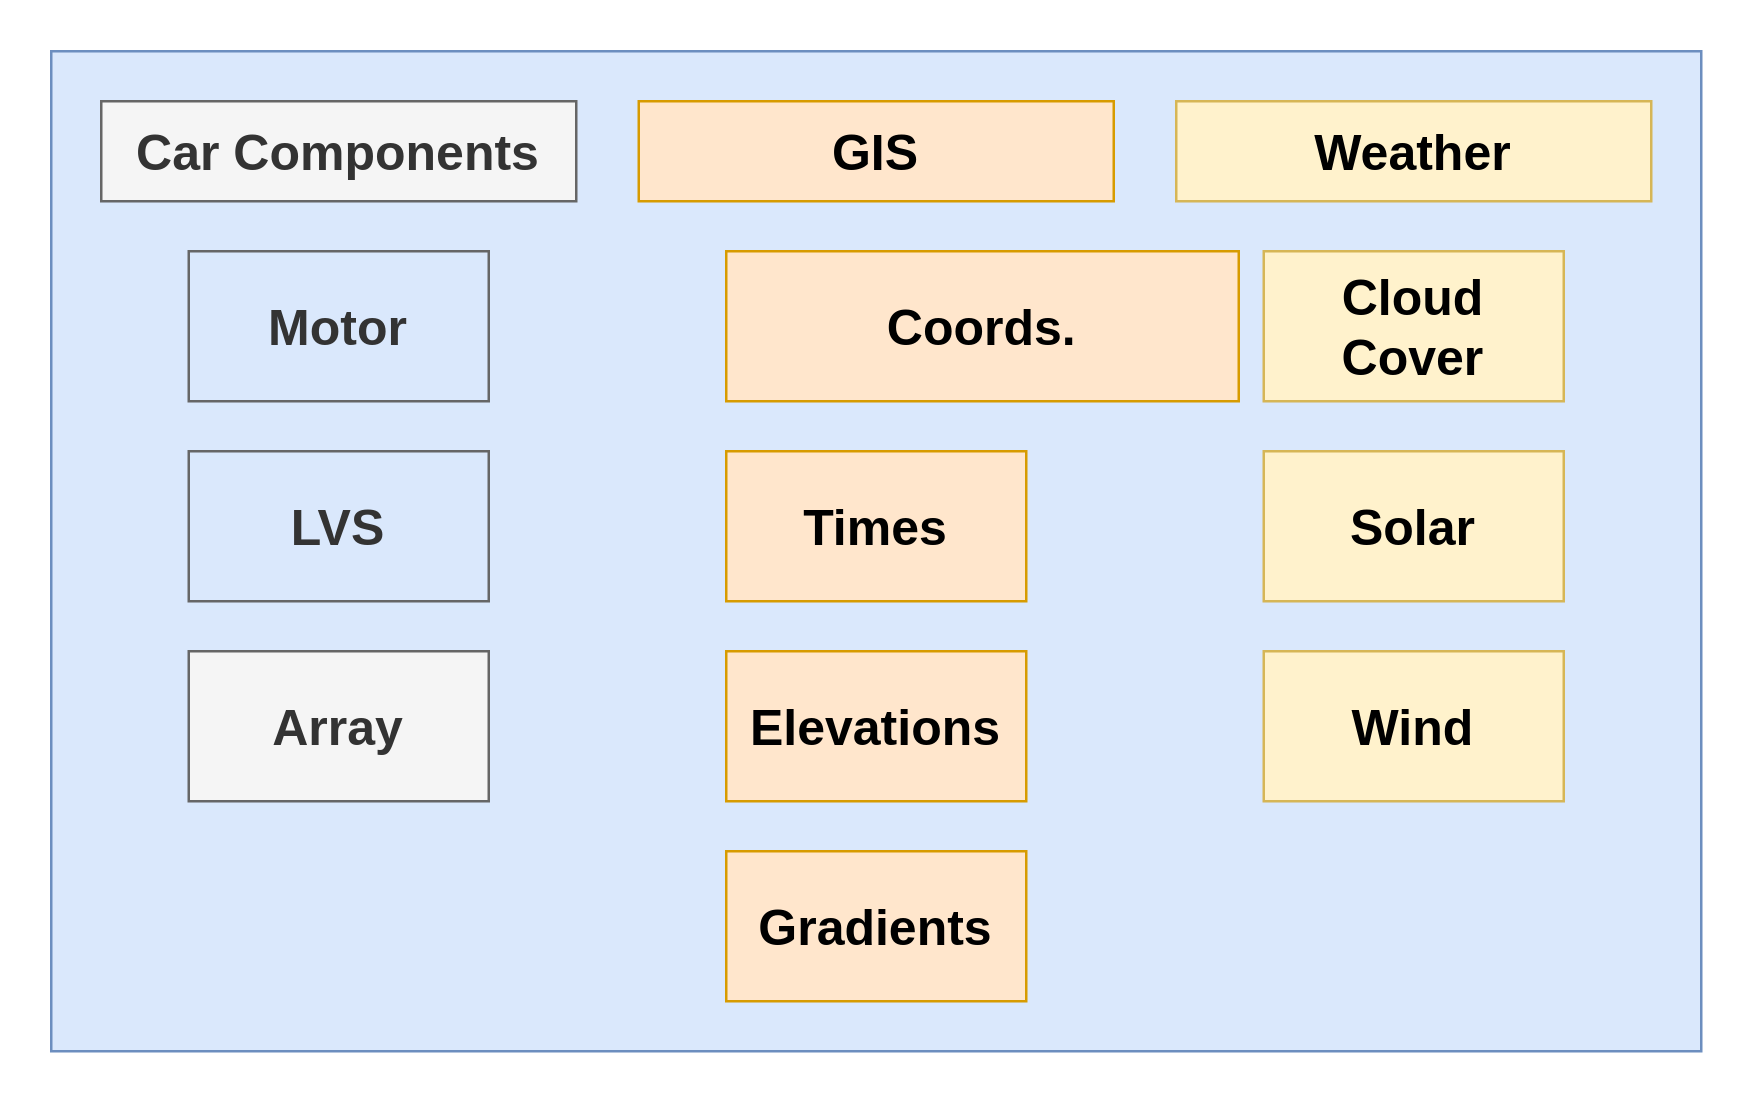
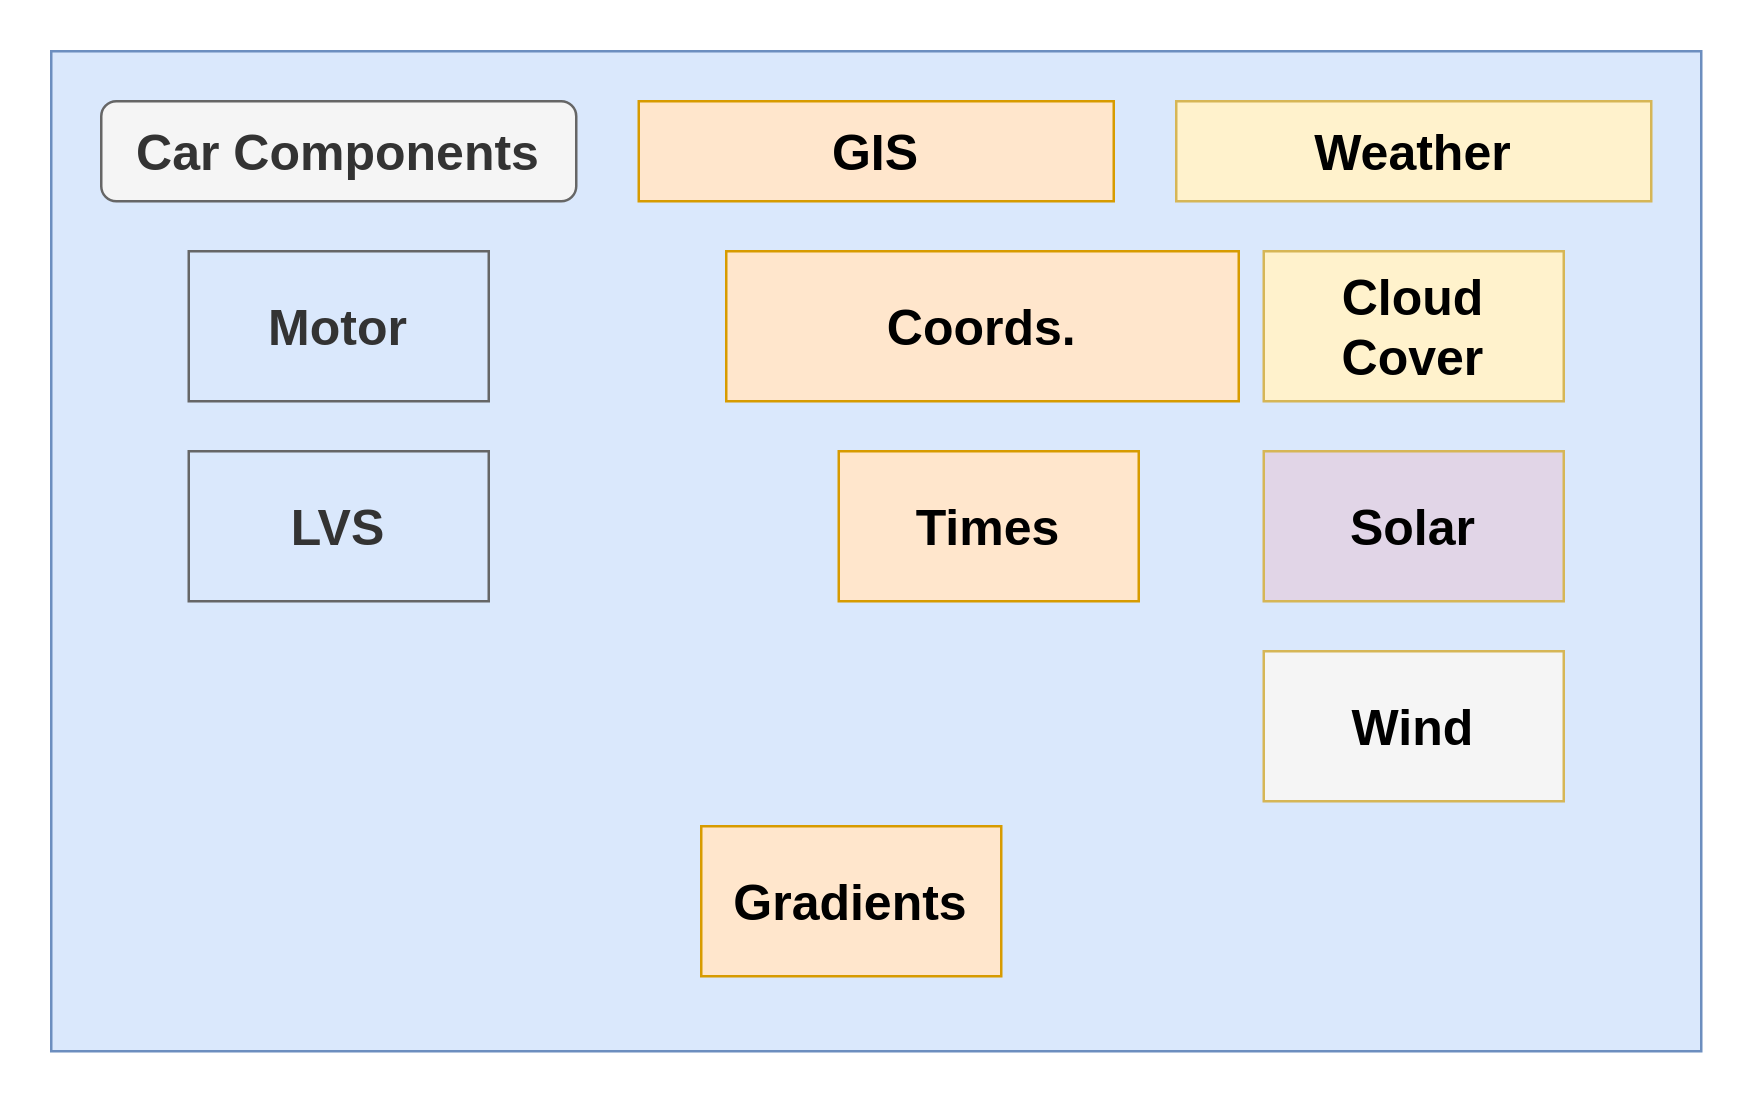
(339, 151) -> (339, 151)
(876, 526) -> (989, 526)
(1414, 526) -> (1414, 526)
(339, 726) -> none
(876, 726) -> none
(1414, 726) -> (1414, 726)
(876, 926) -> (851, 901)
